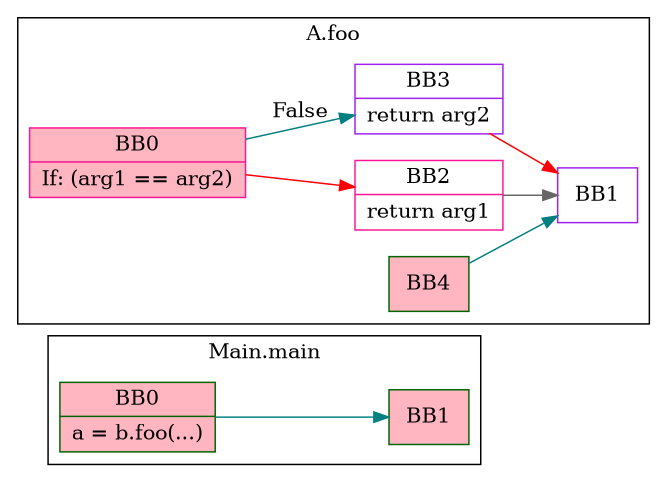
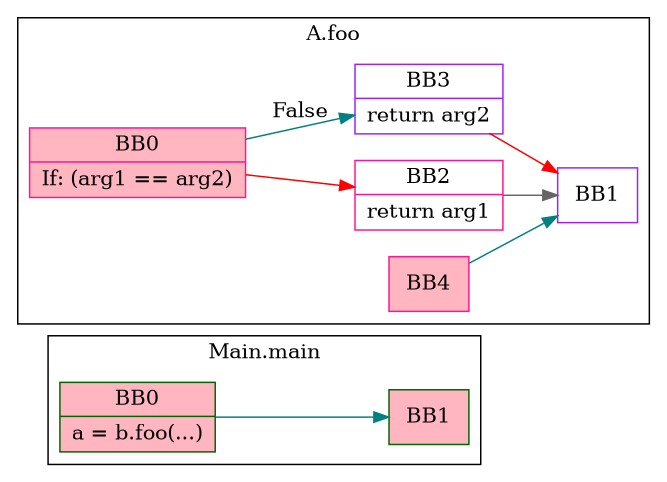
(429, 284) -> (429, 284)
